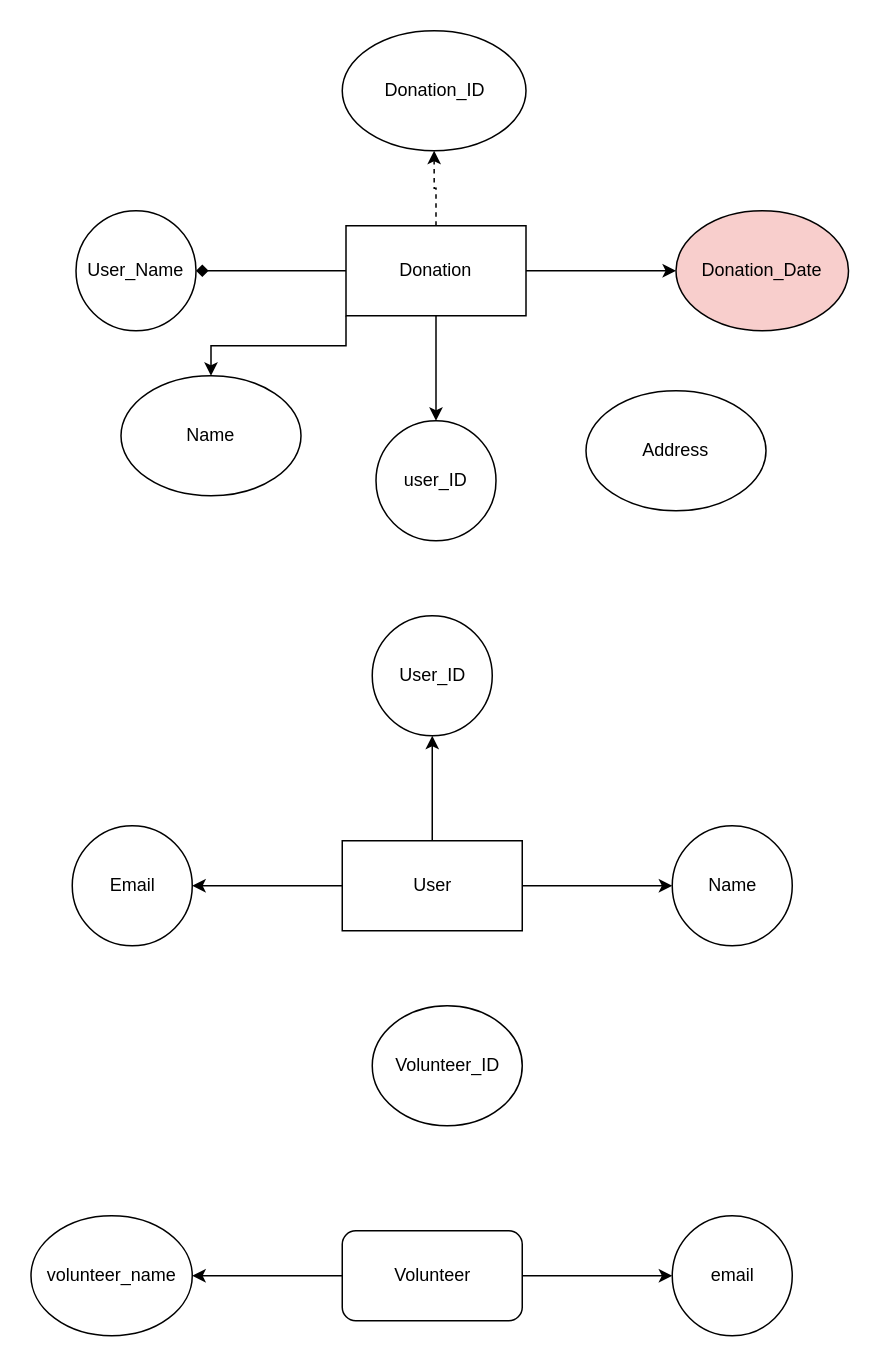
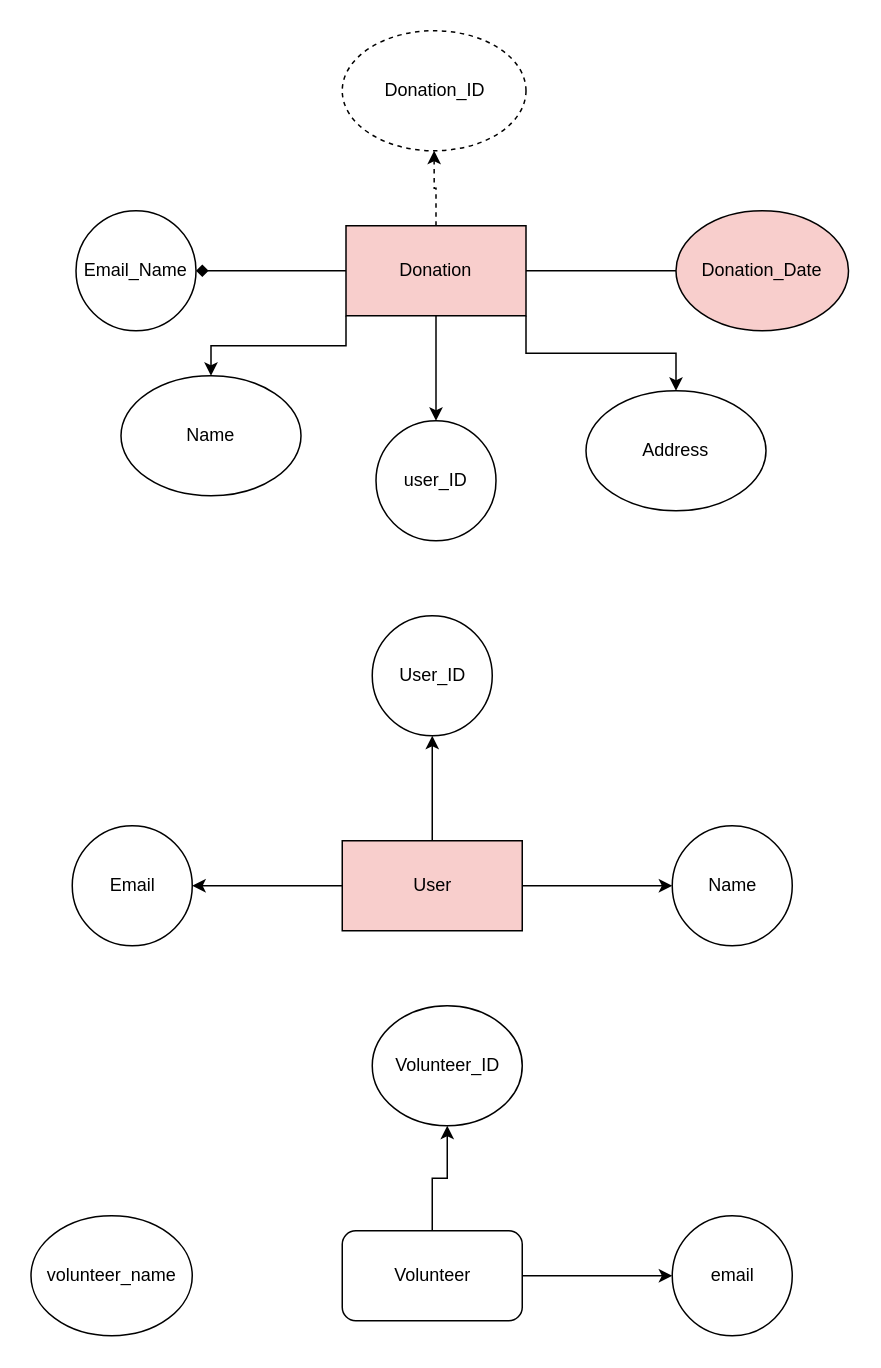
(434, 91) -> (434, 91)
(136, 271) -> (136, 271)
(436, 271) -> (436, 271)
(664, 271) -> (668, 271)
none -> (596, 353)
(432, 886) -> (432, 886)
(272, 1276) -> (434, 1178)
